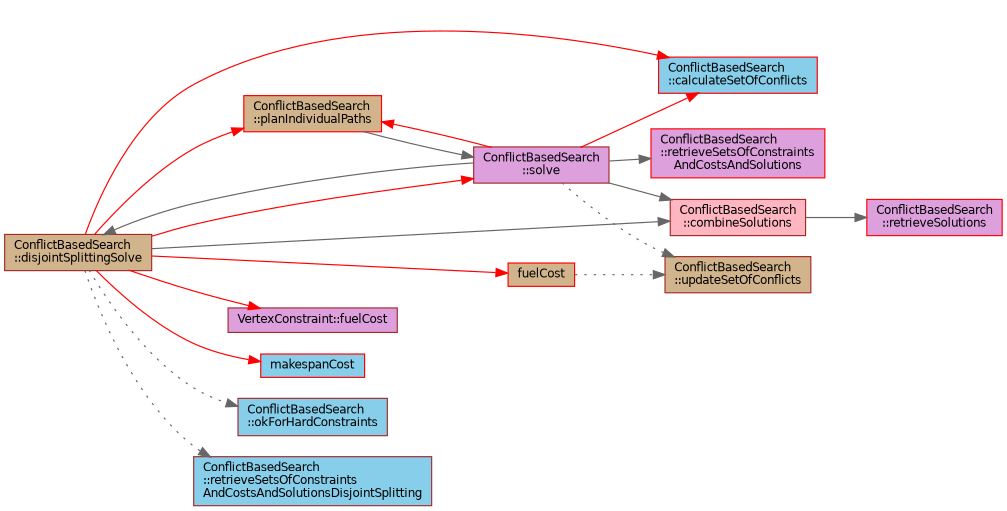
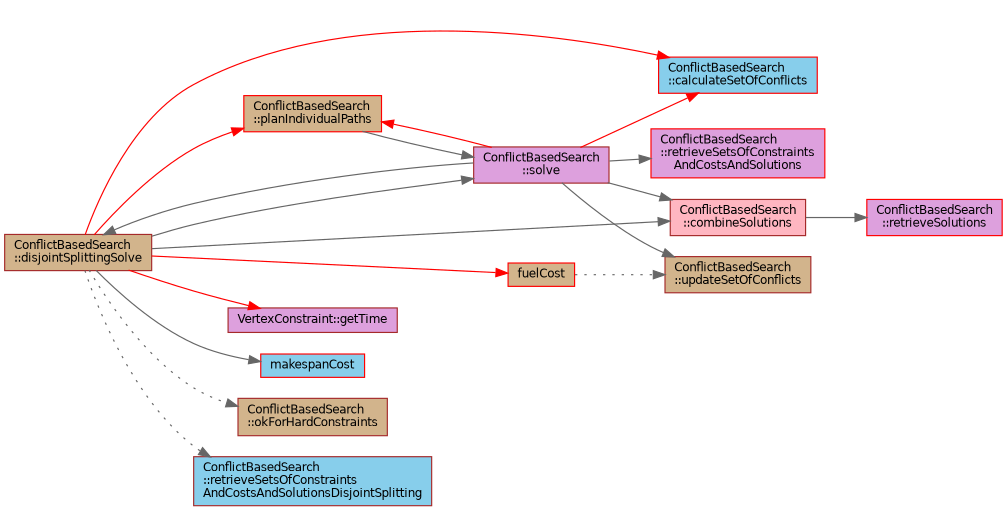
(306, 203) -> (306, 203)
(603, 216) -> (603, 216)
(313, 320) -> (313, 320)
(165, 328) -> (165, 328)
(313, 417) -> (313, 417)
